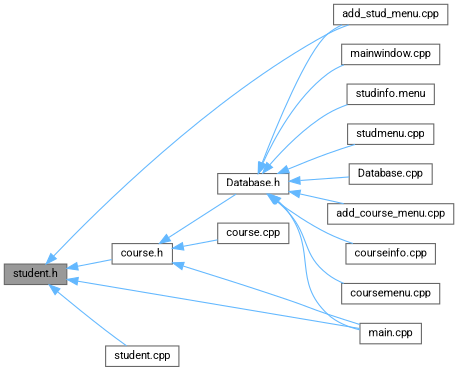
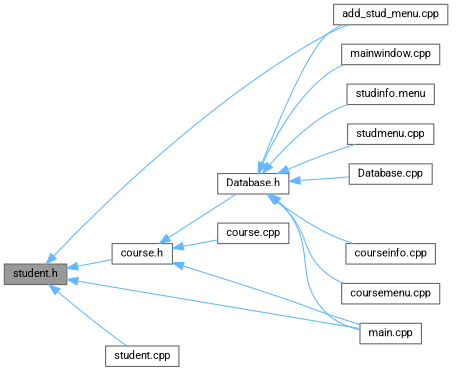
(391, 214) -> none
